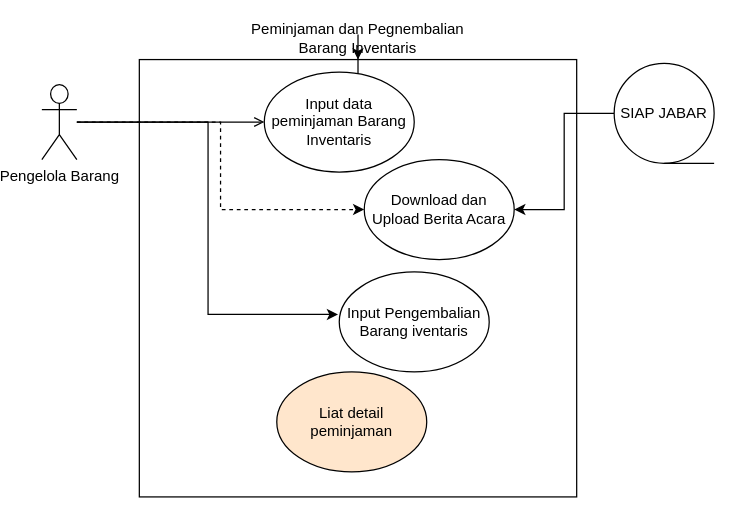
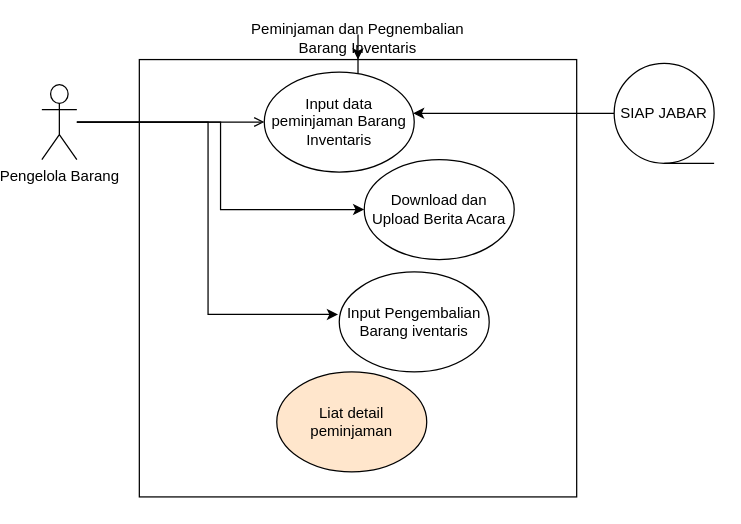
(564, 181) -> (494, 113)
(246, 209) -> (246, 209)
